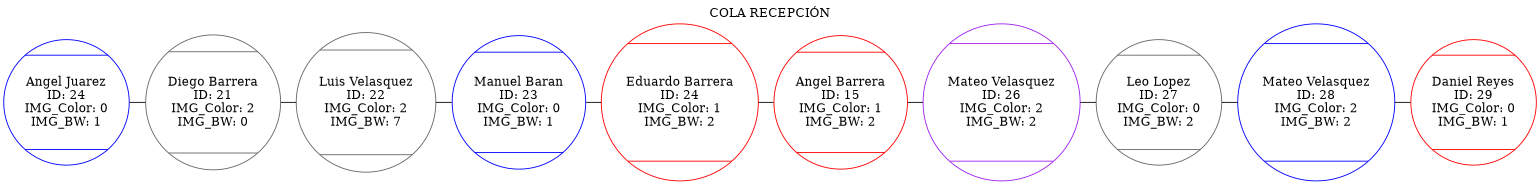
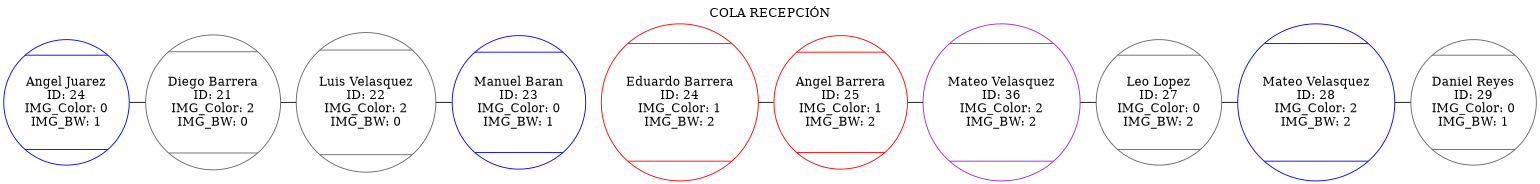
(366, 102) -> (366, 102)
(594, 102) -> none
(841, 102) -> (841, 102)
(1002, 102) -> (1002, 102)
(1474, 102) -> (1474, 102)
